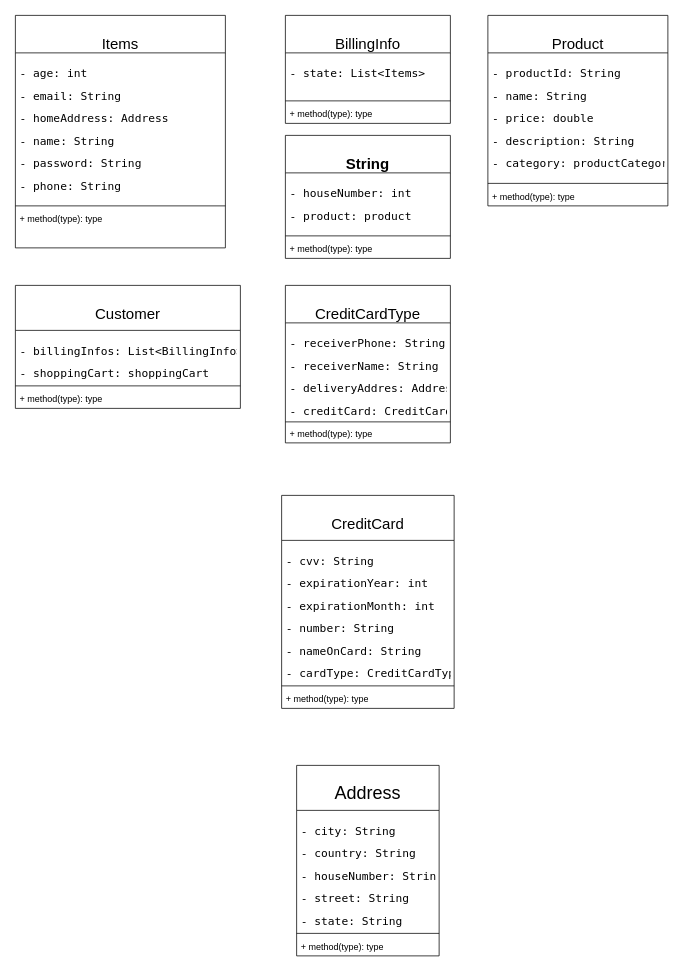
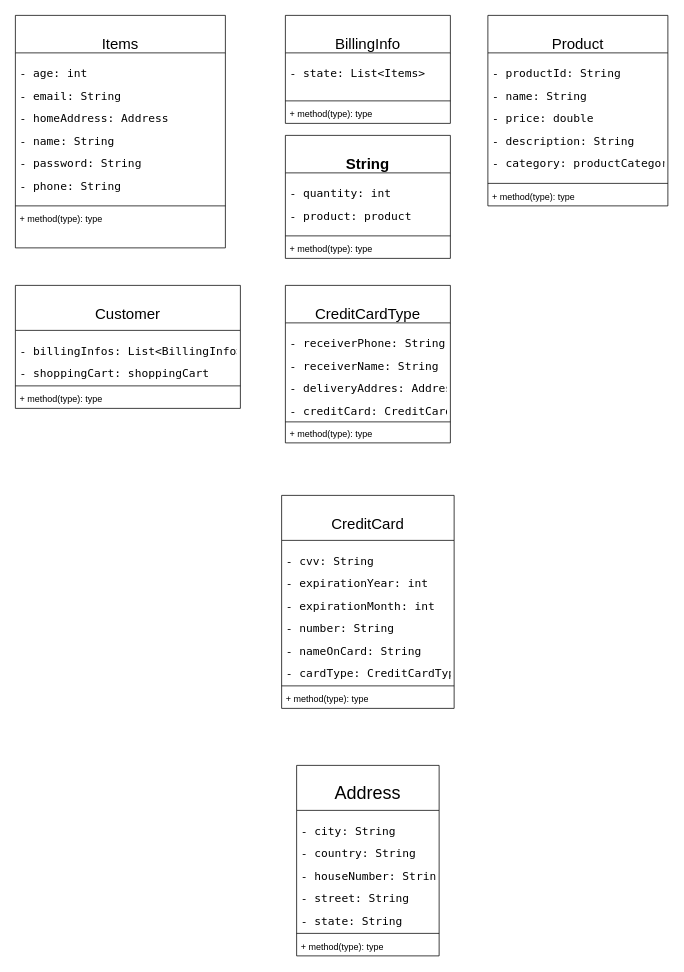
(369, 189) -> (364, 184)
